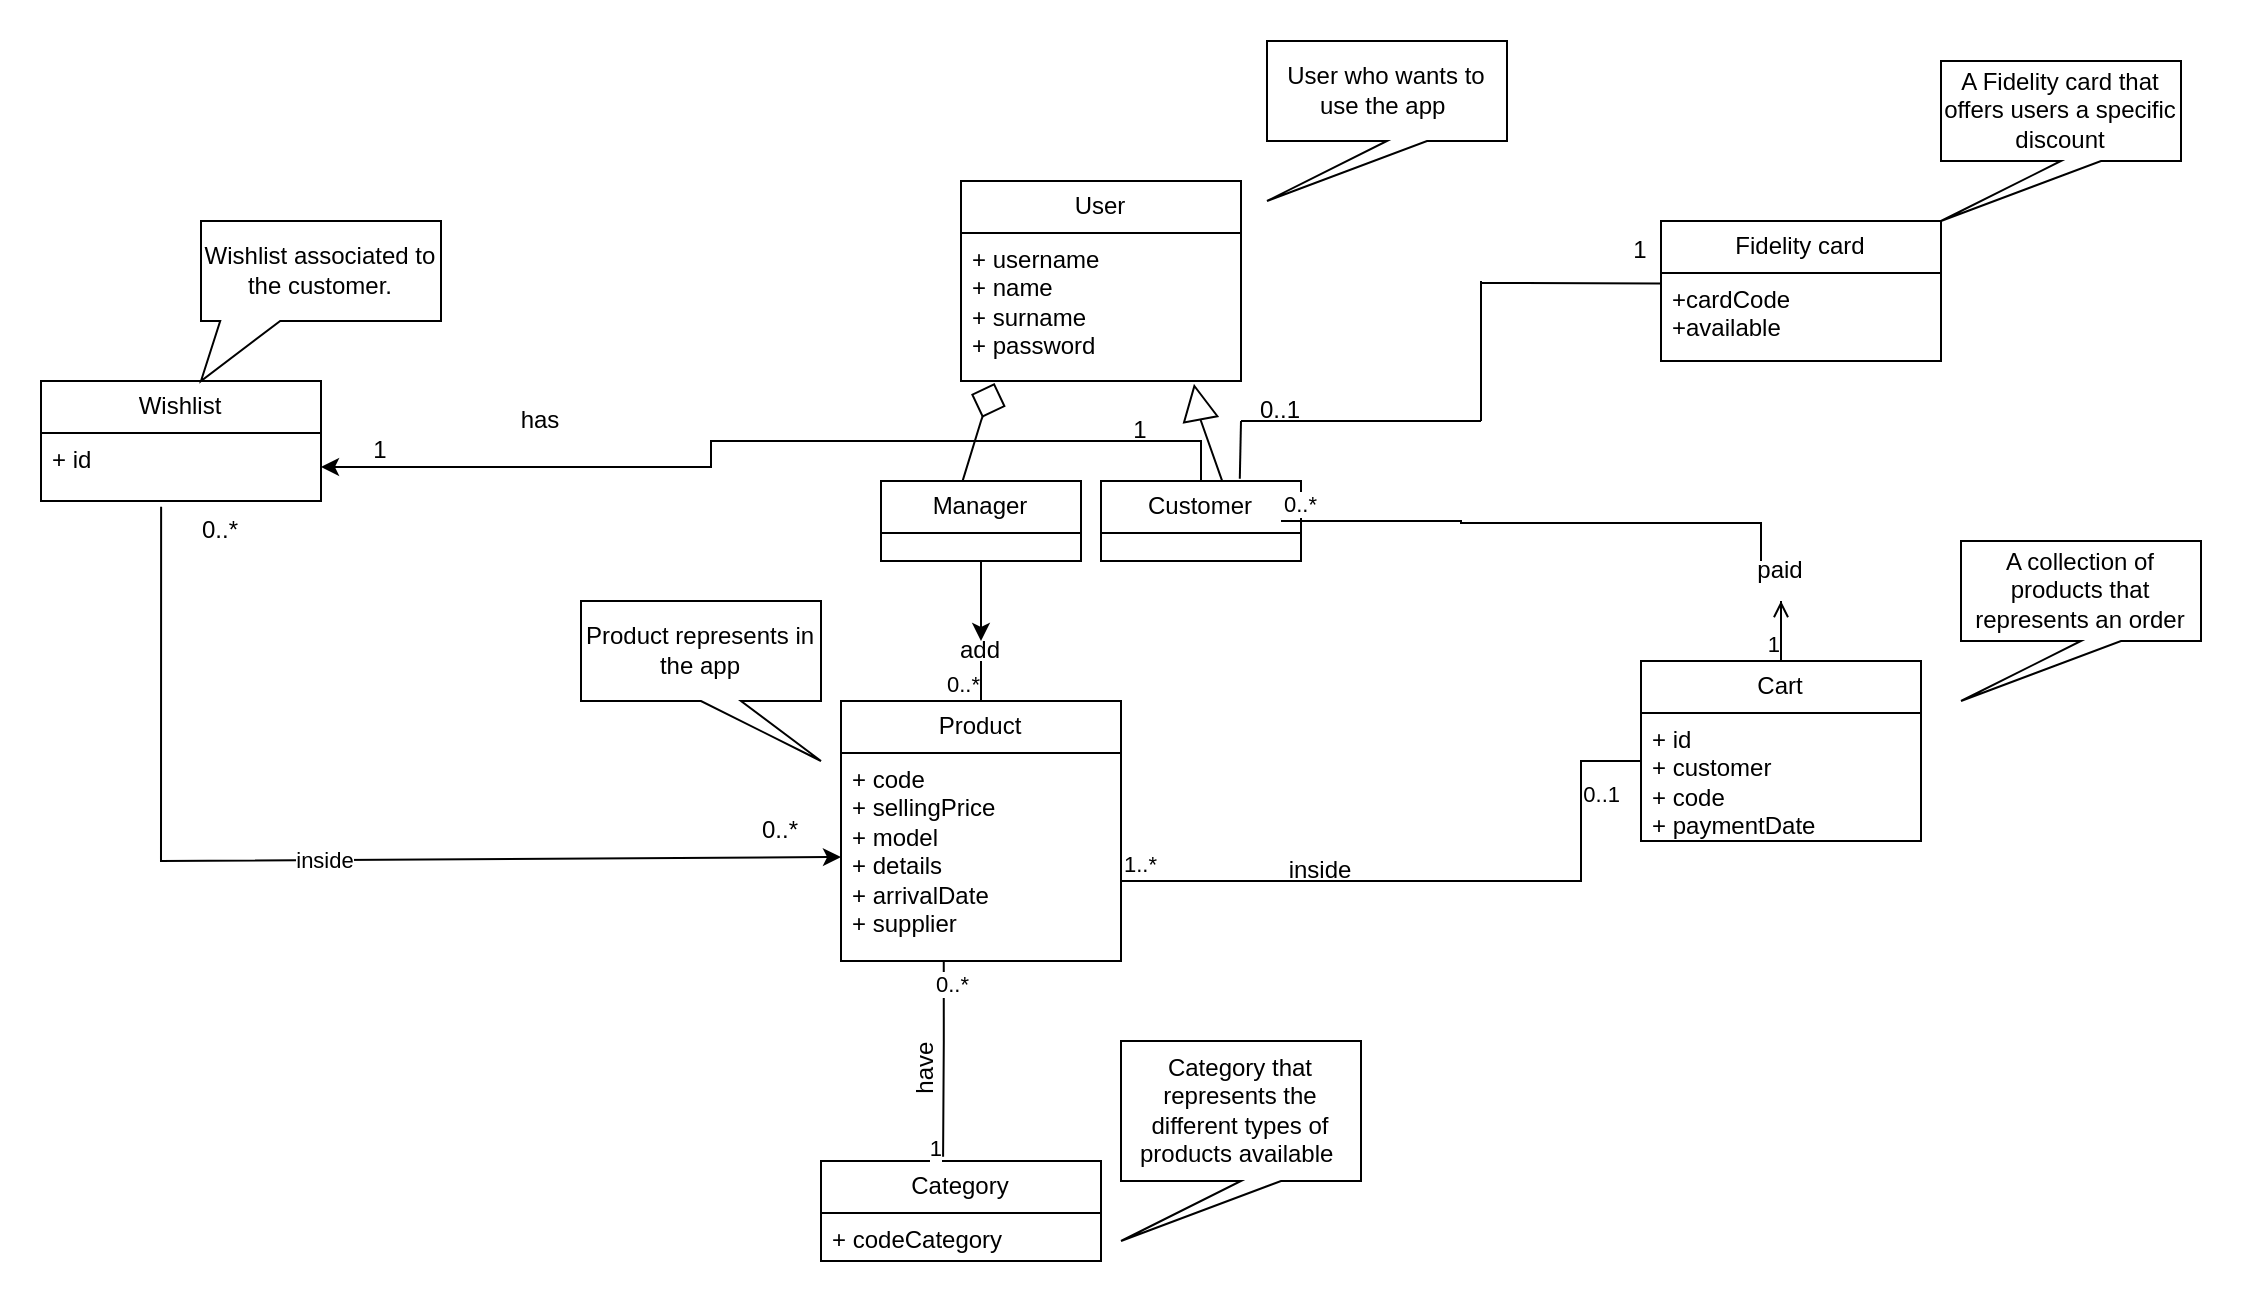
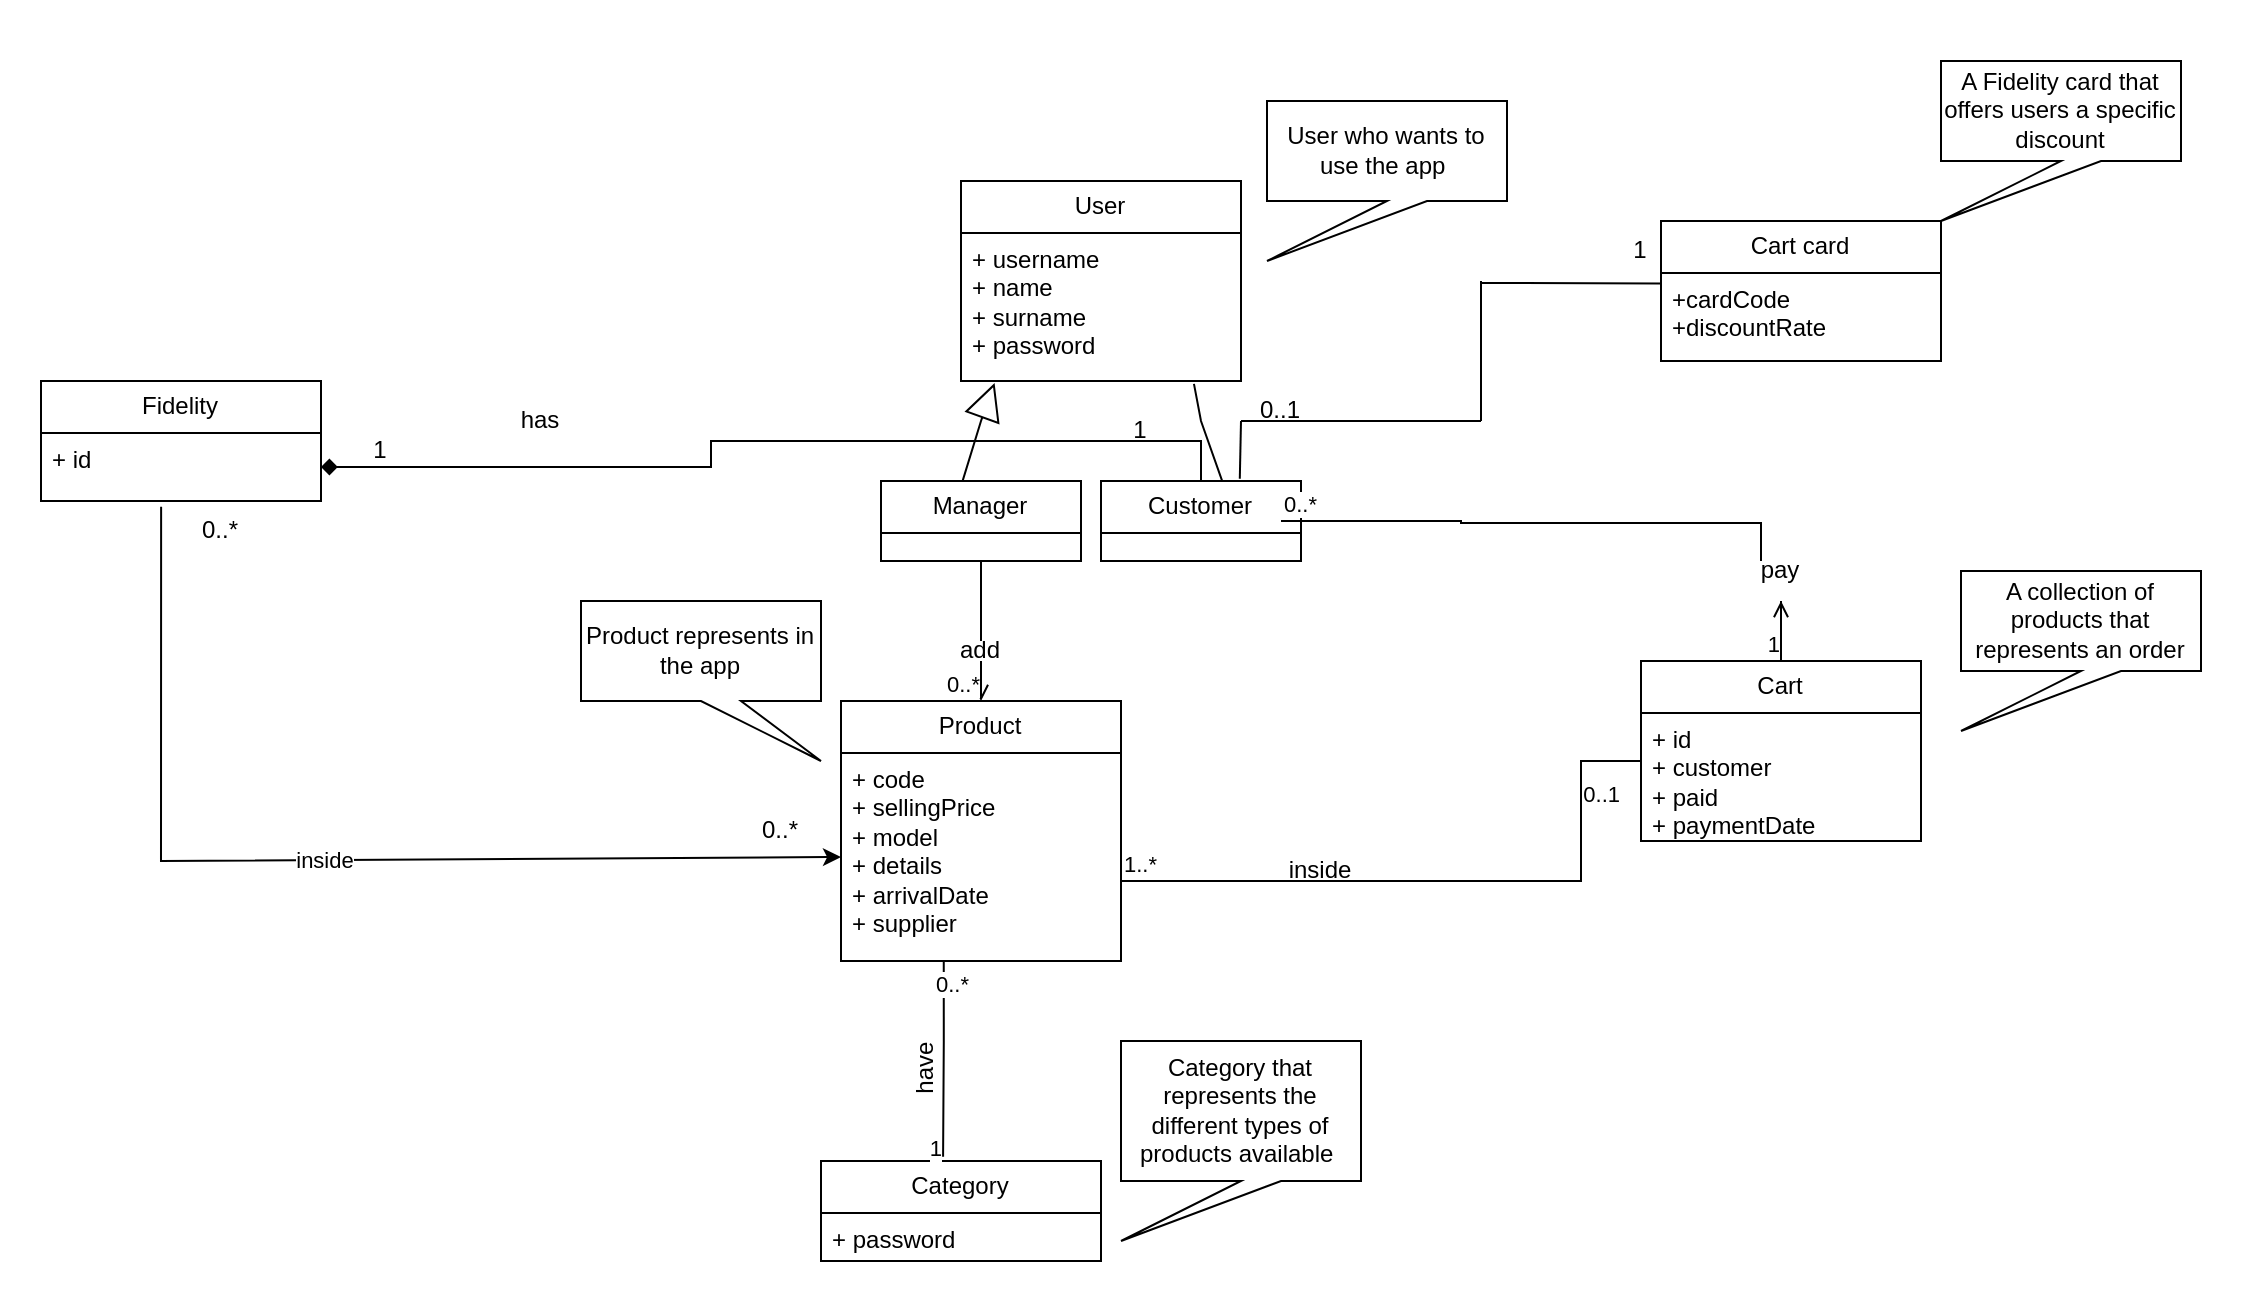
(1387, 121) -> (1387, 181)
(1801, 247) -> (1801, 247)
(321, 301) -> none
(1733, 316) -> (1757, 316)
(181, 407) -> (181, 407)
(982, 419) -> (982, 419)
(1201, 421) -> (1198, 403)
(336, 467) -> (337, 467)
(1781, 571) -> (1781, 571)
(2081, 621) -> (2081, 651)
(981, 626) -> (981, 632)
(981, 693) -> (981, 692)
(1737, 785) -> (1737, 785)
(924, 1241) -> (897, 1241)
